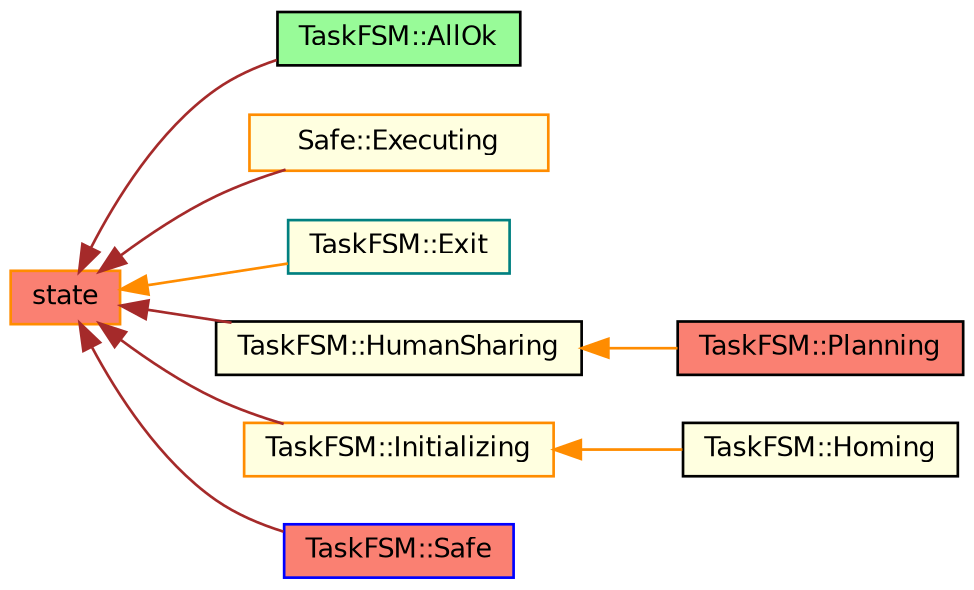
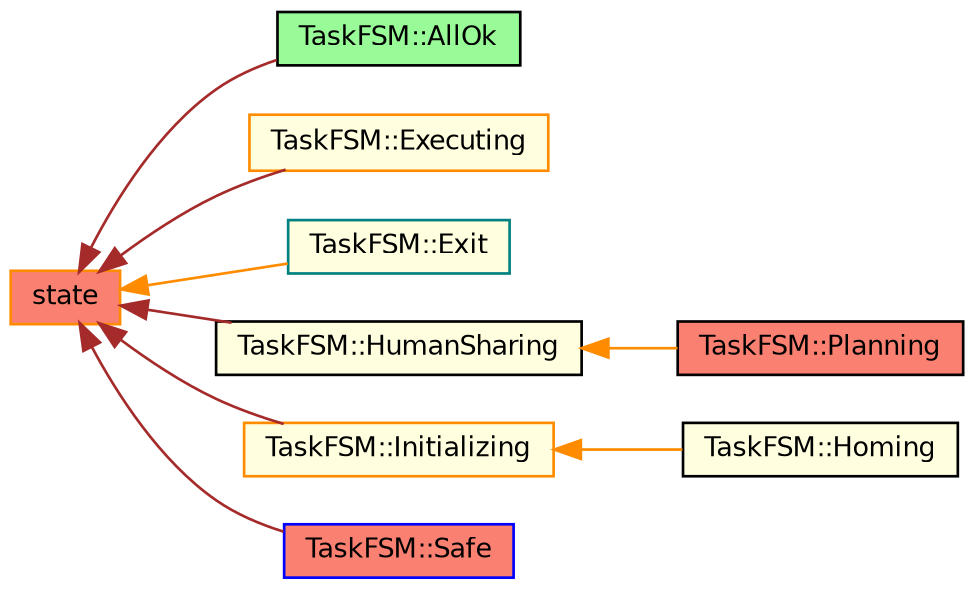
(399, 143) -> (399, 143)
